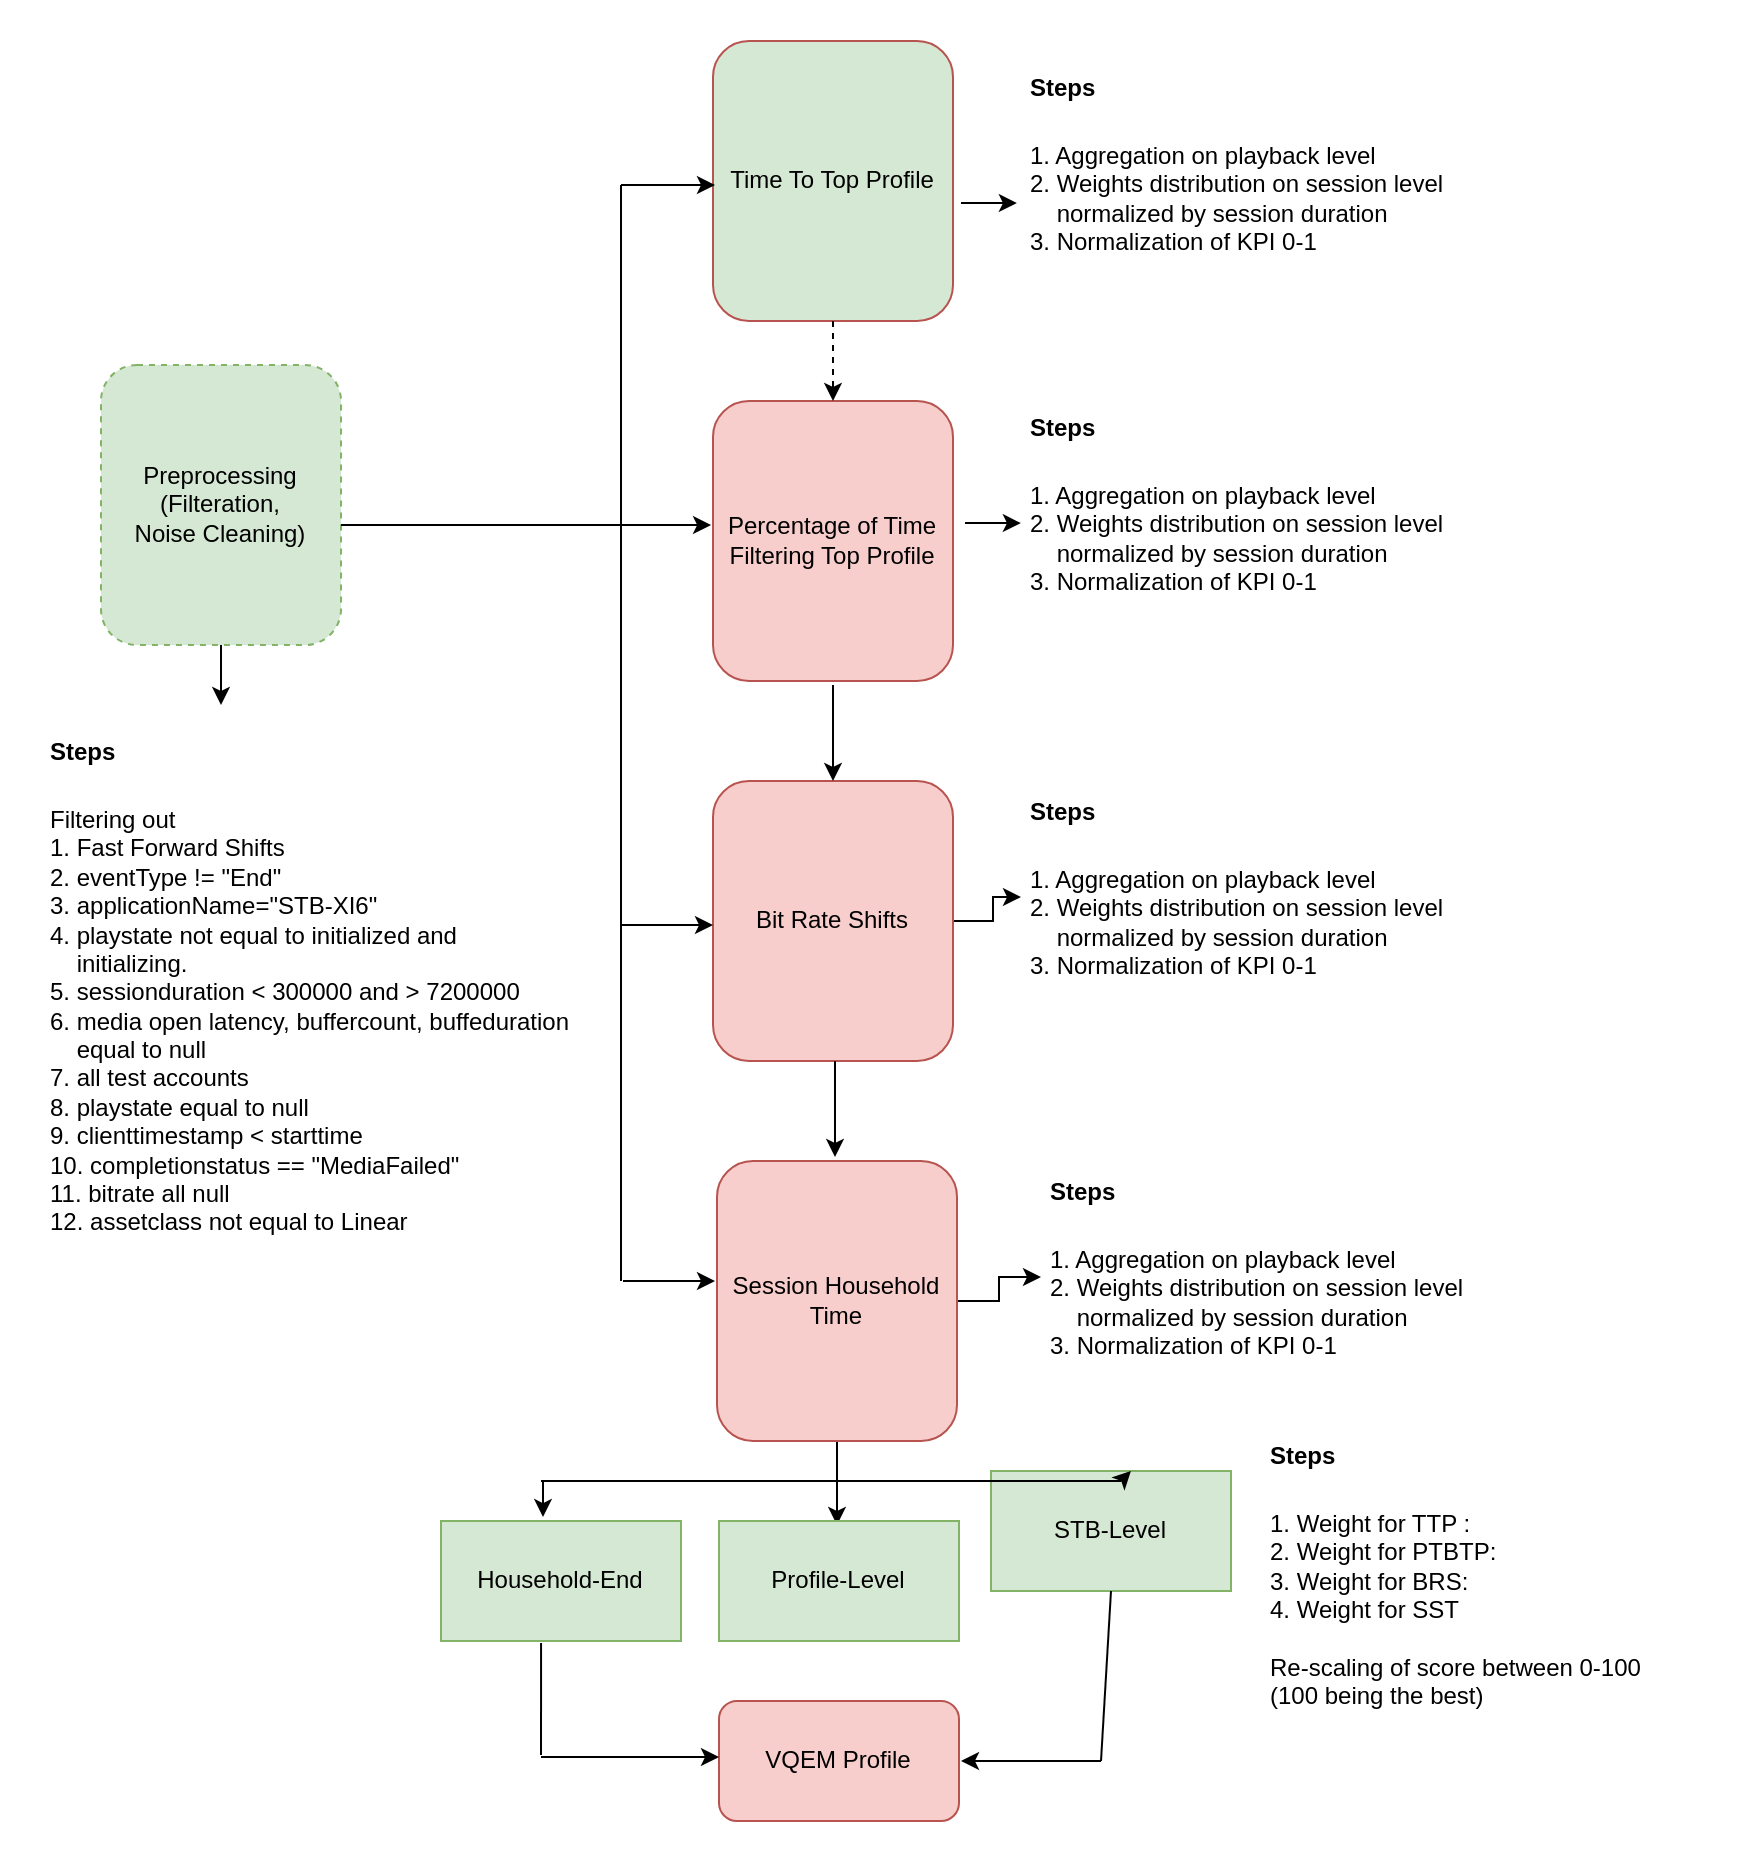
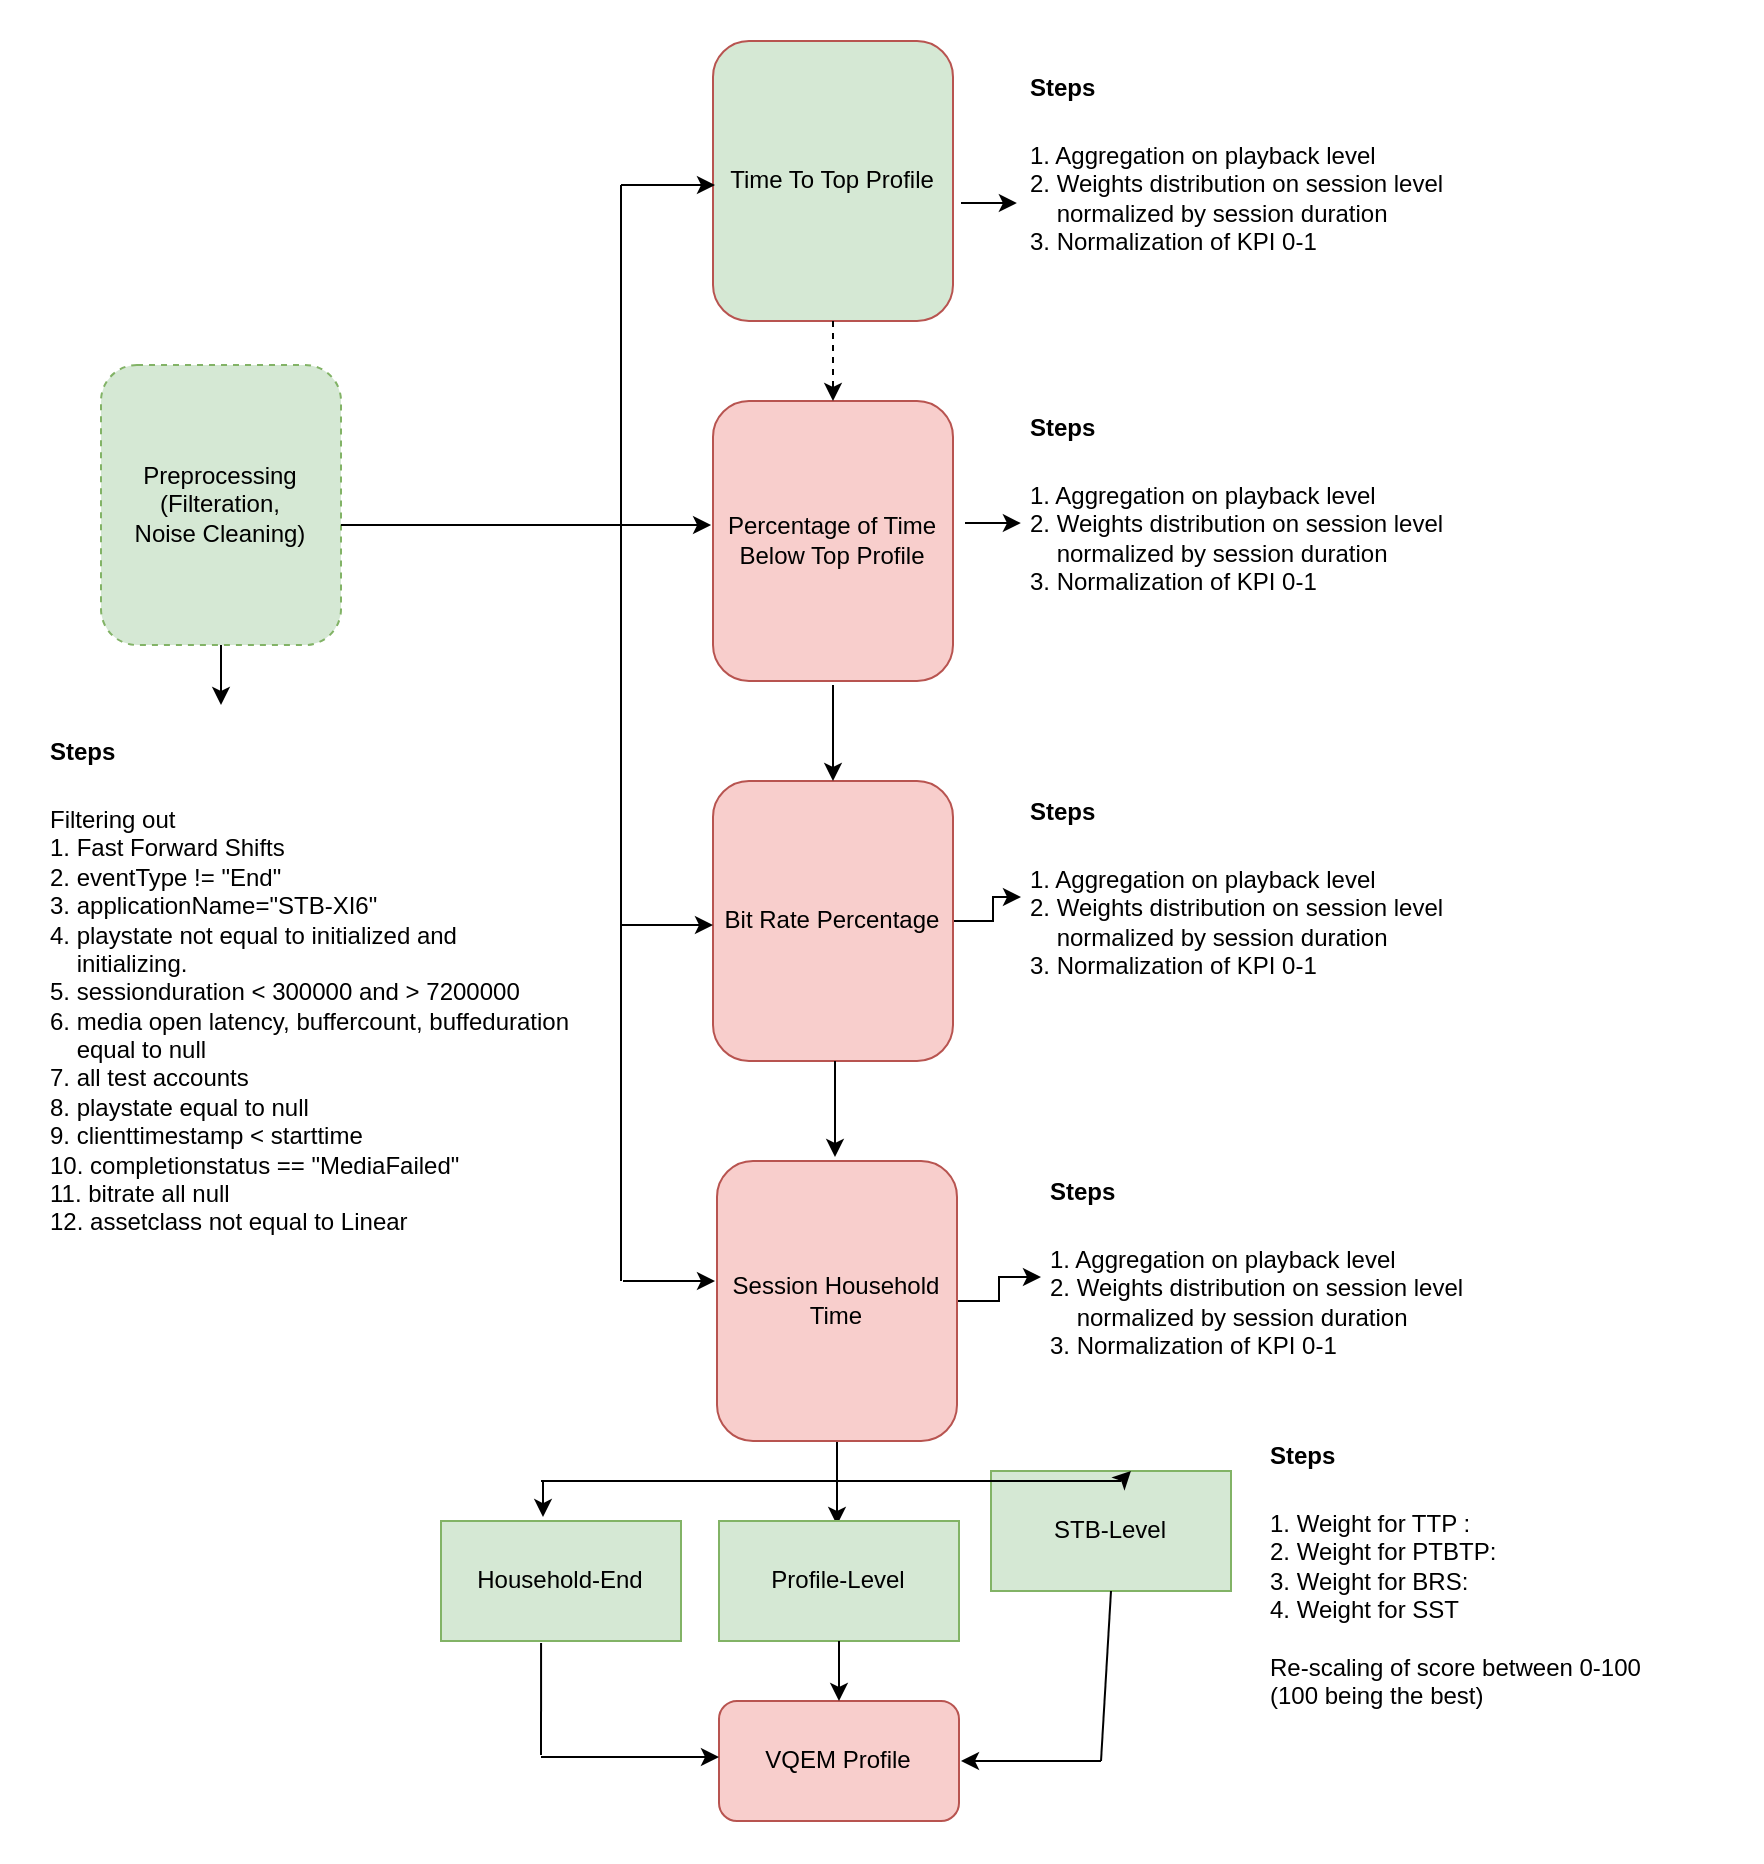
(833, 541) -> (833, 541)
(833, 921) -> (833, 921)
none -> (839, 1664)
